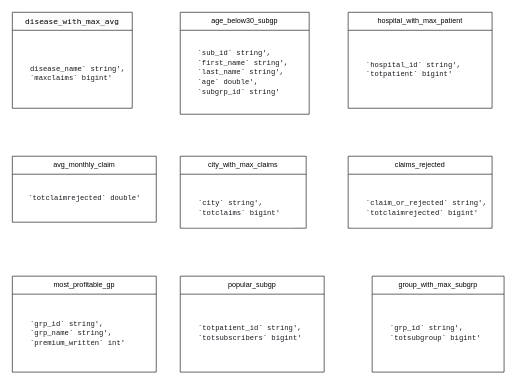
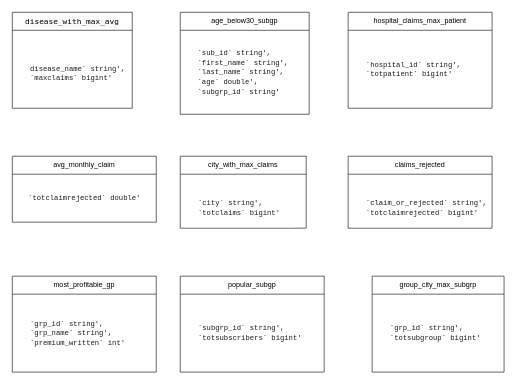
(420, 21) -> (420, 21)
(438, 285) -> (438, 285)
(228, 333) -> (228, 333)
